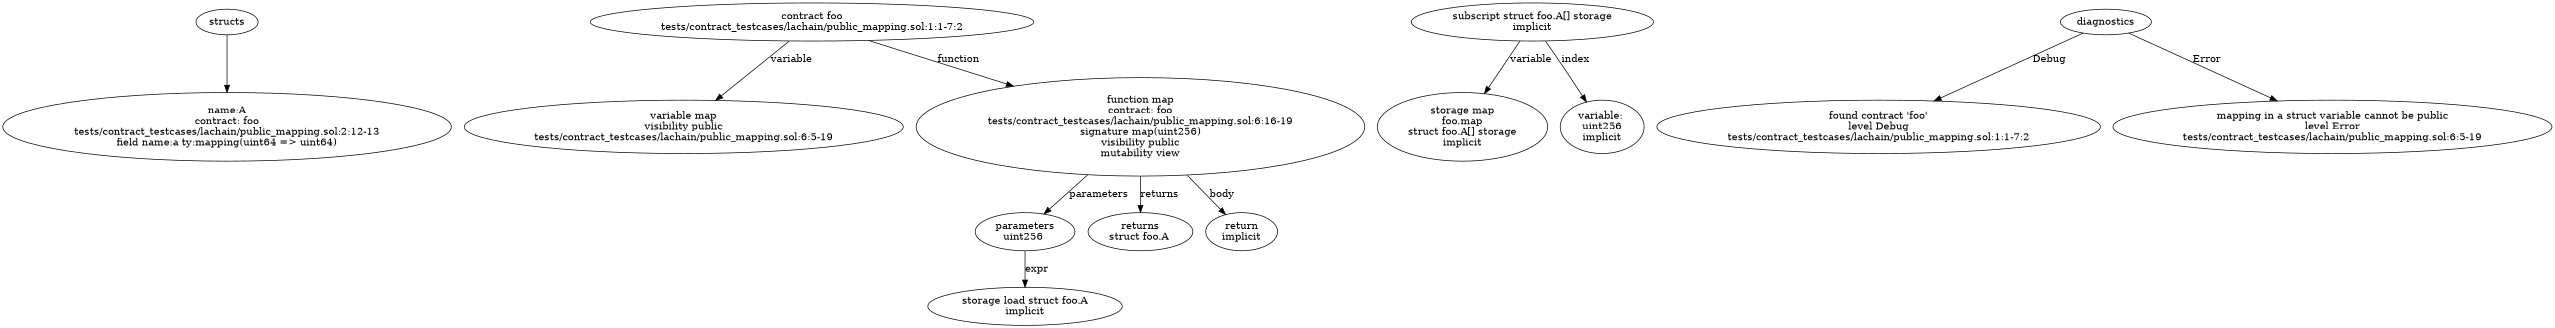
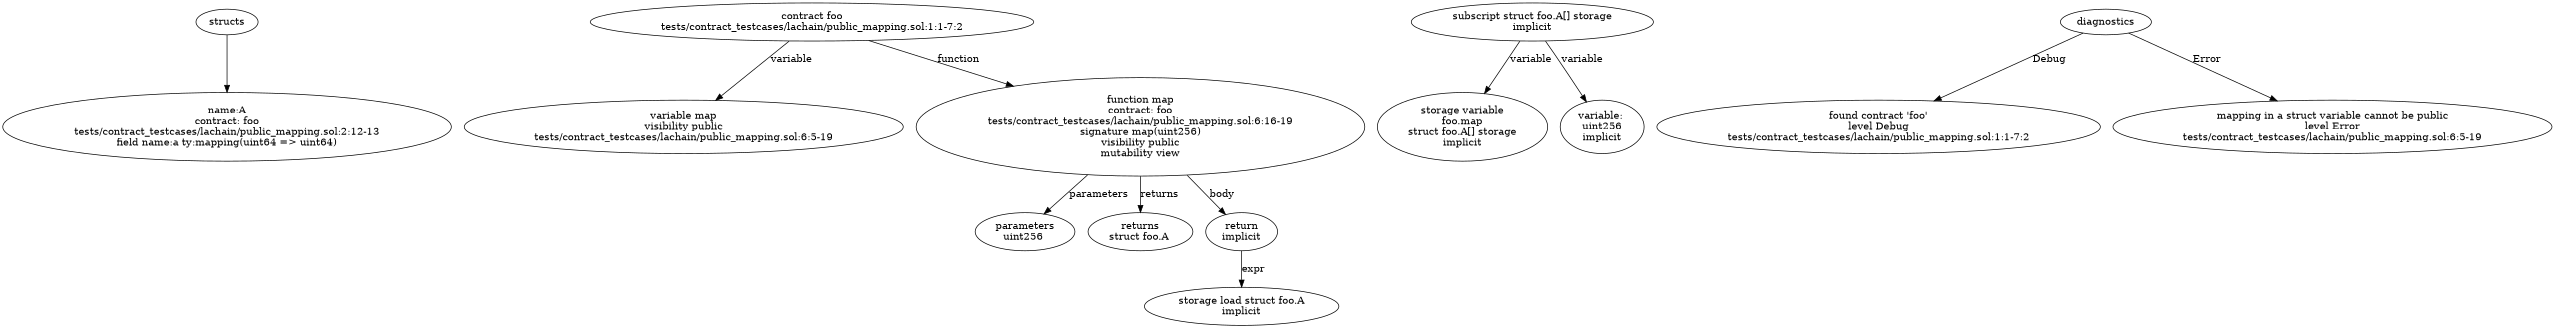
(1576, 59) -> (1582, 59)
(1463, 127) -> (1463, 127)
(1025, 265) -> (1242, 265)
